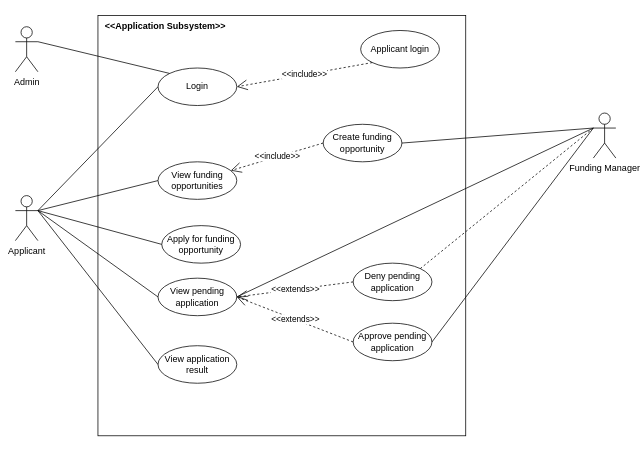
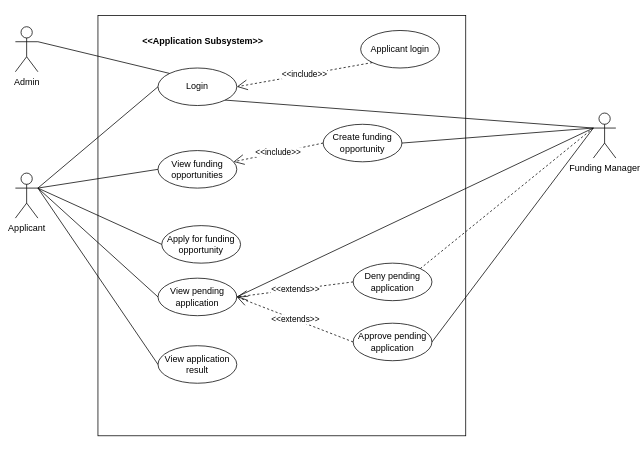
(165, 27) -> (203, 42)
none -> (401, 113)
(197, 180) -> (197, 169)
(27, 218) -> (27, 195)
